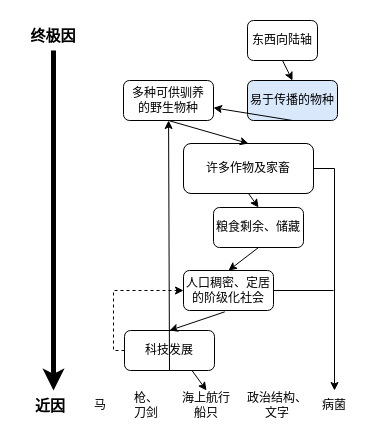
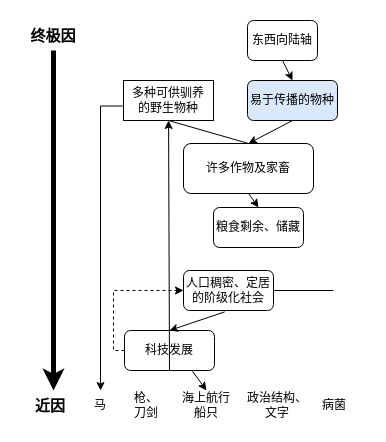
(169, 101) -> (169, 101)
(257, 115) -> (274, 130)
(240, 141) -> (244, 142)
none -> (101, 234)
(246, 257) -> none
(335, 266) -> none
